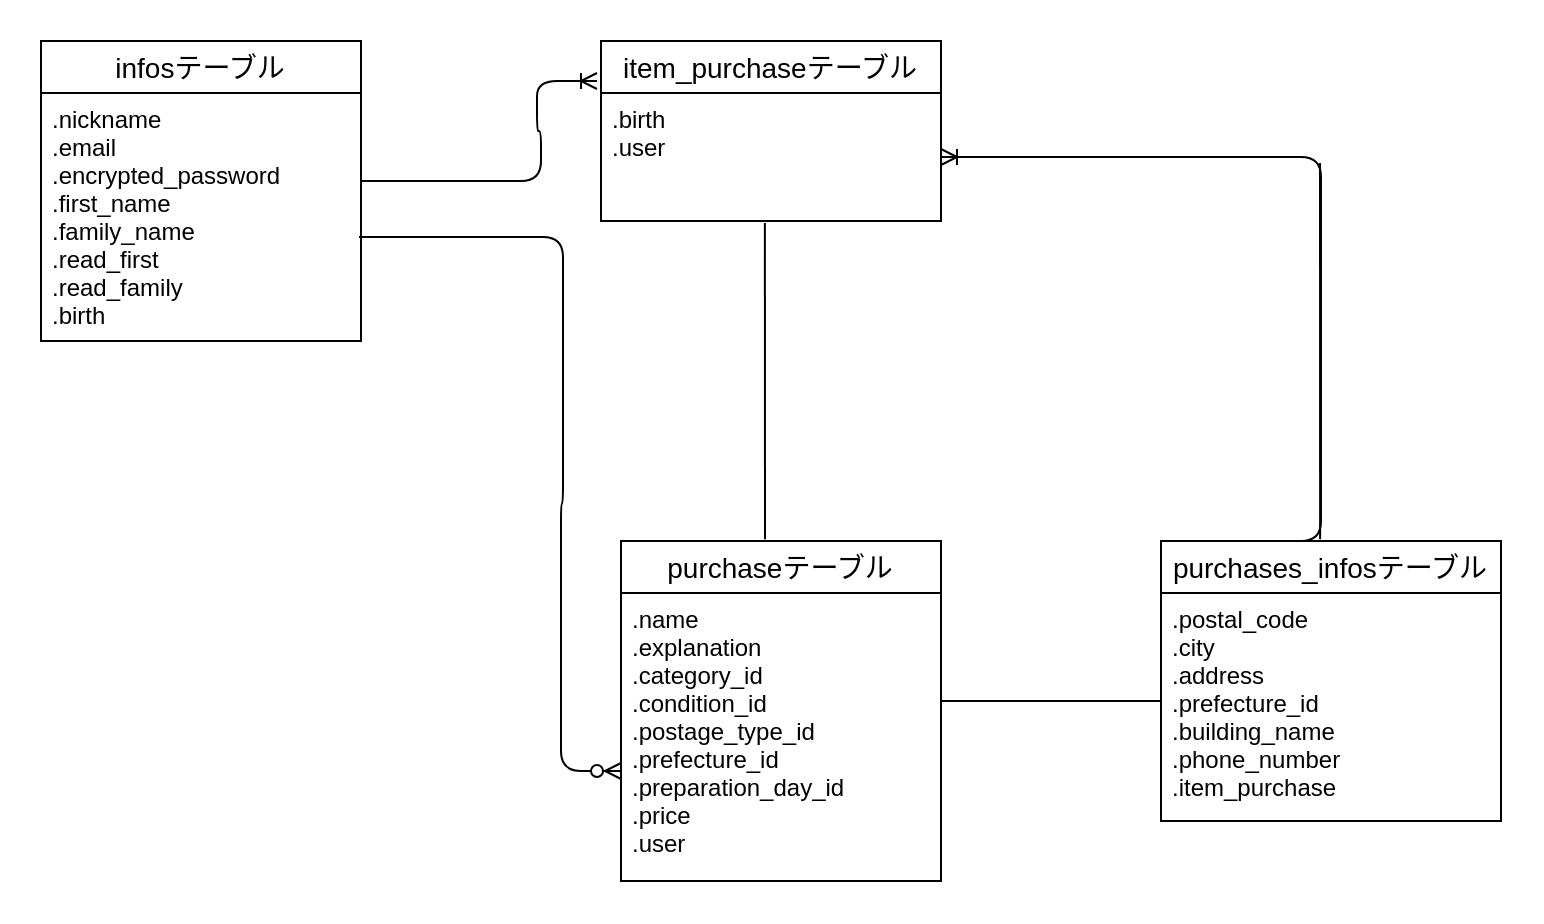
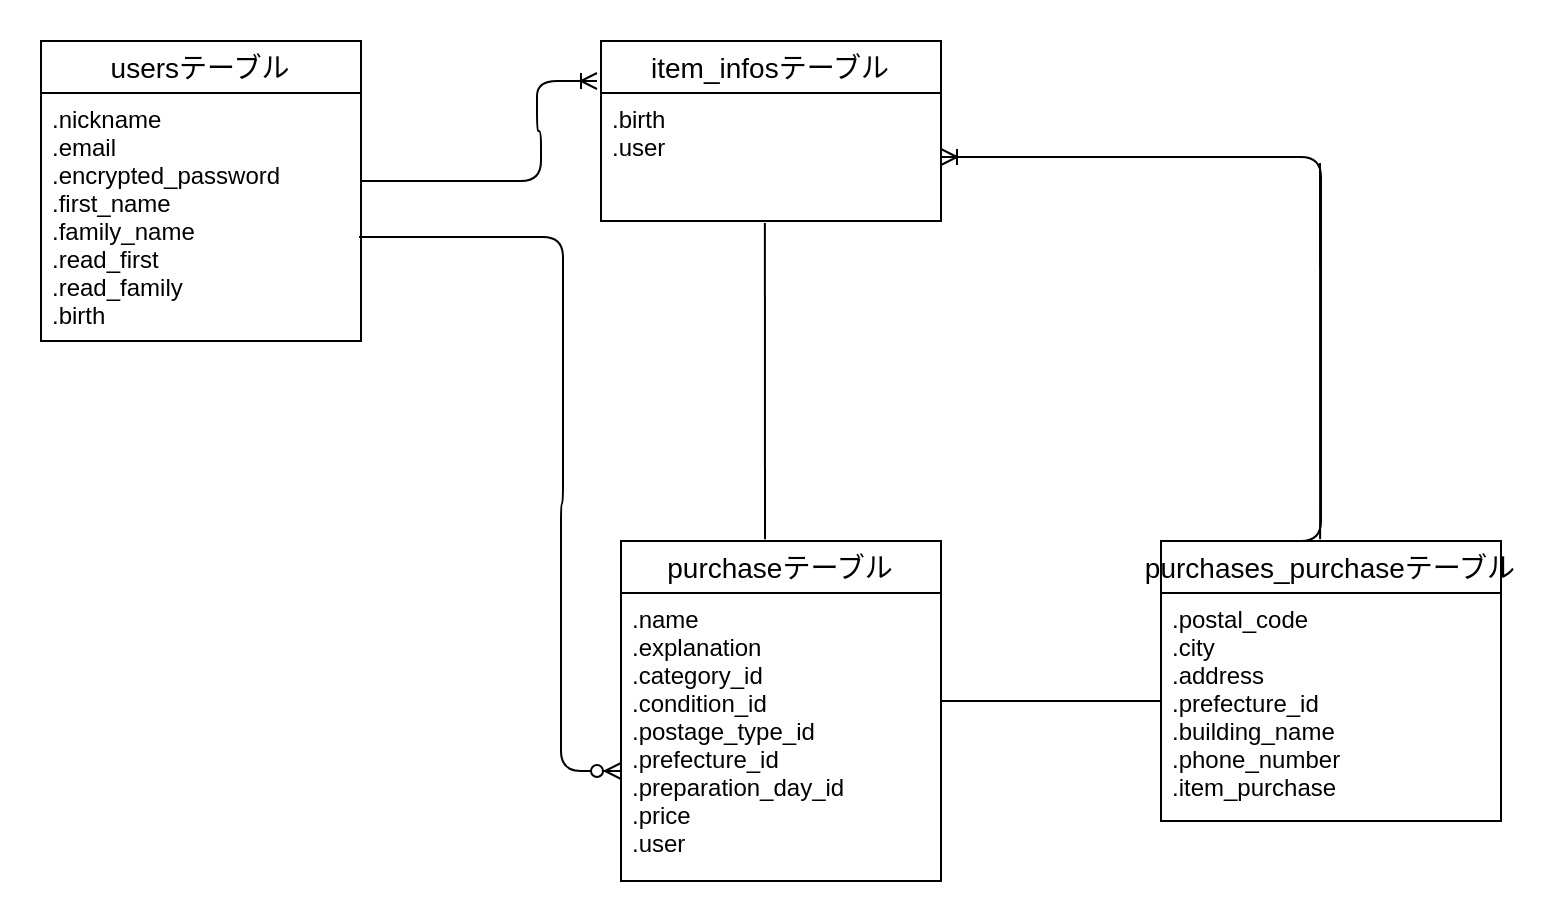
(200, 69) -> (200, 69)
(770, 69) -> (770, 69)
(1330, 569) -> (1330, 569)
